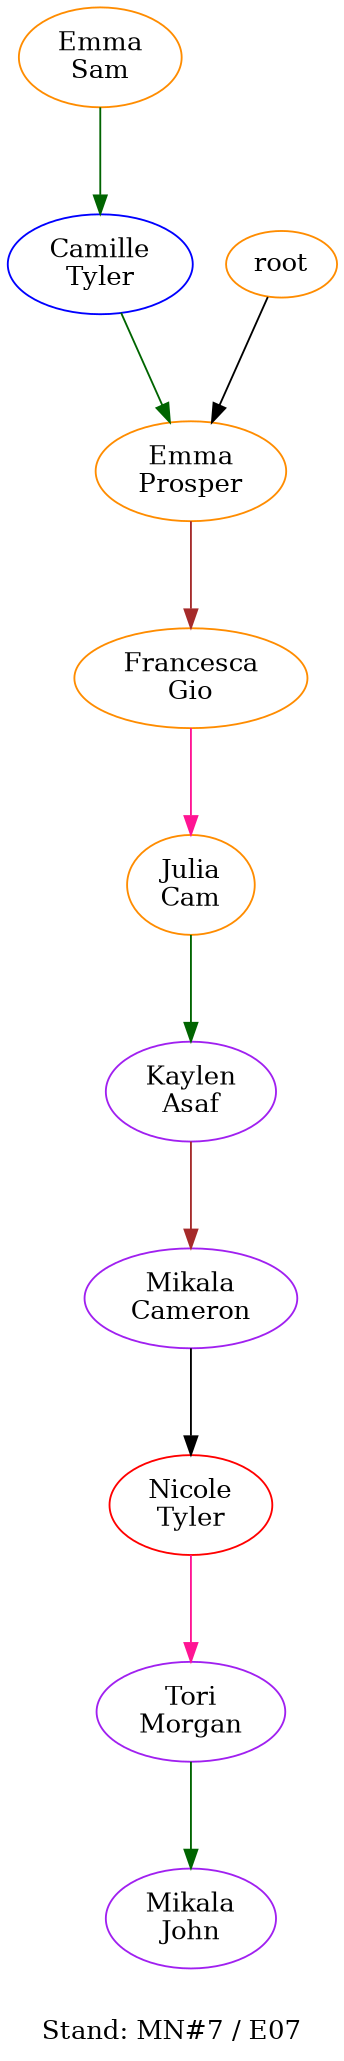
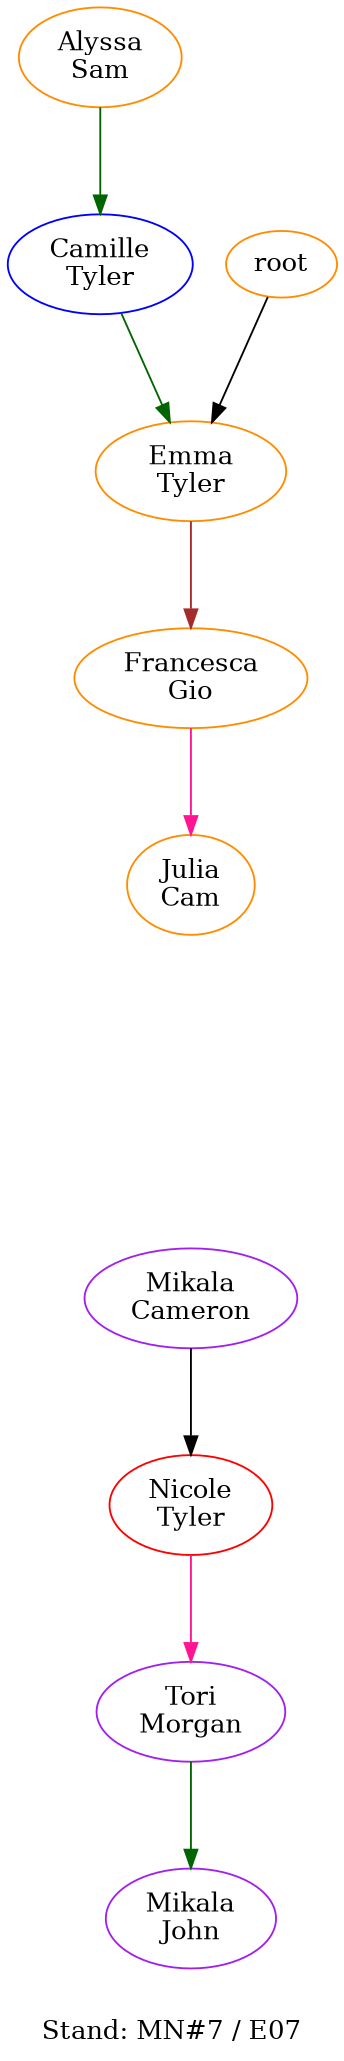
(100, 57) -> (100, 57)
(191, 471) -> (191, 471)
(191, 1092) -> none
